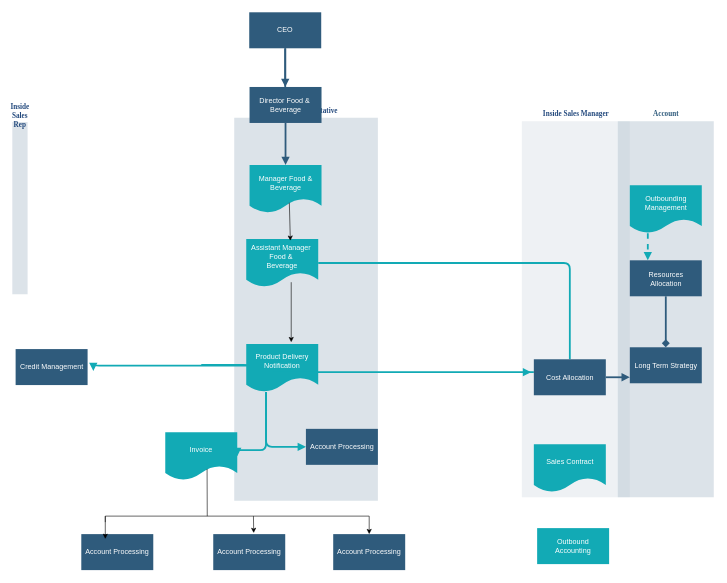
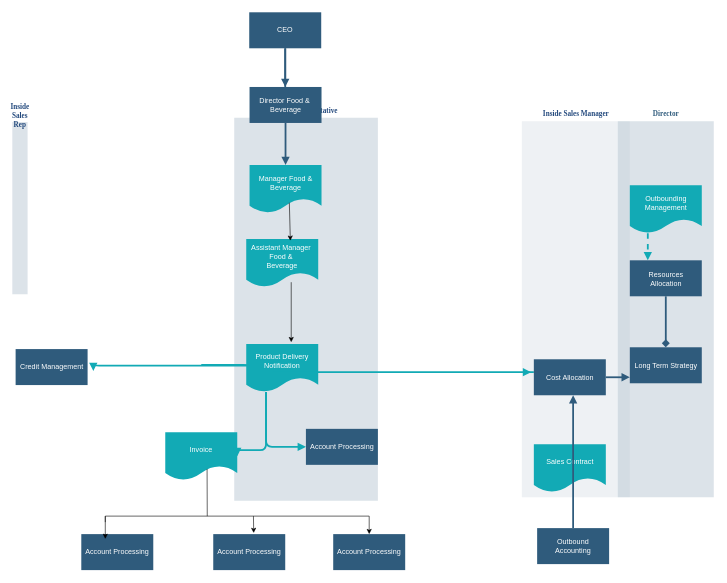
(666, 114) -> (666, 114)
(491, 263) -> none
none -> (573, 505)
(573, 546) -> (573, 546)
